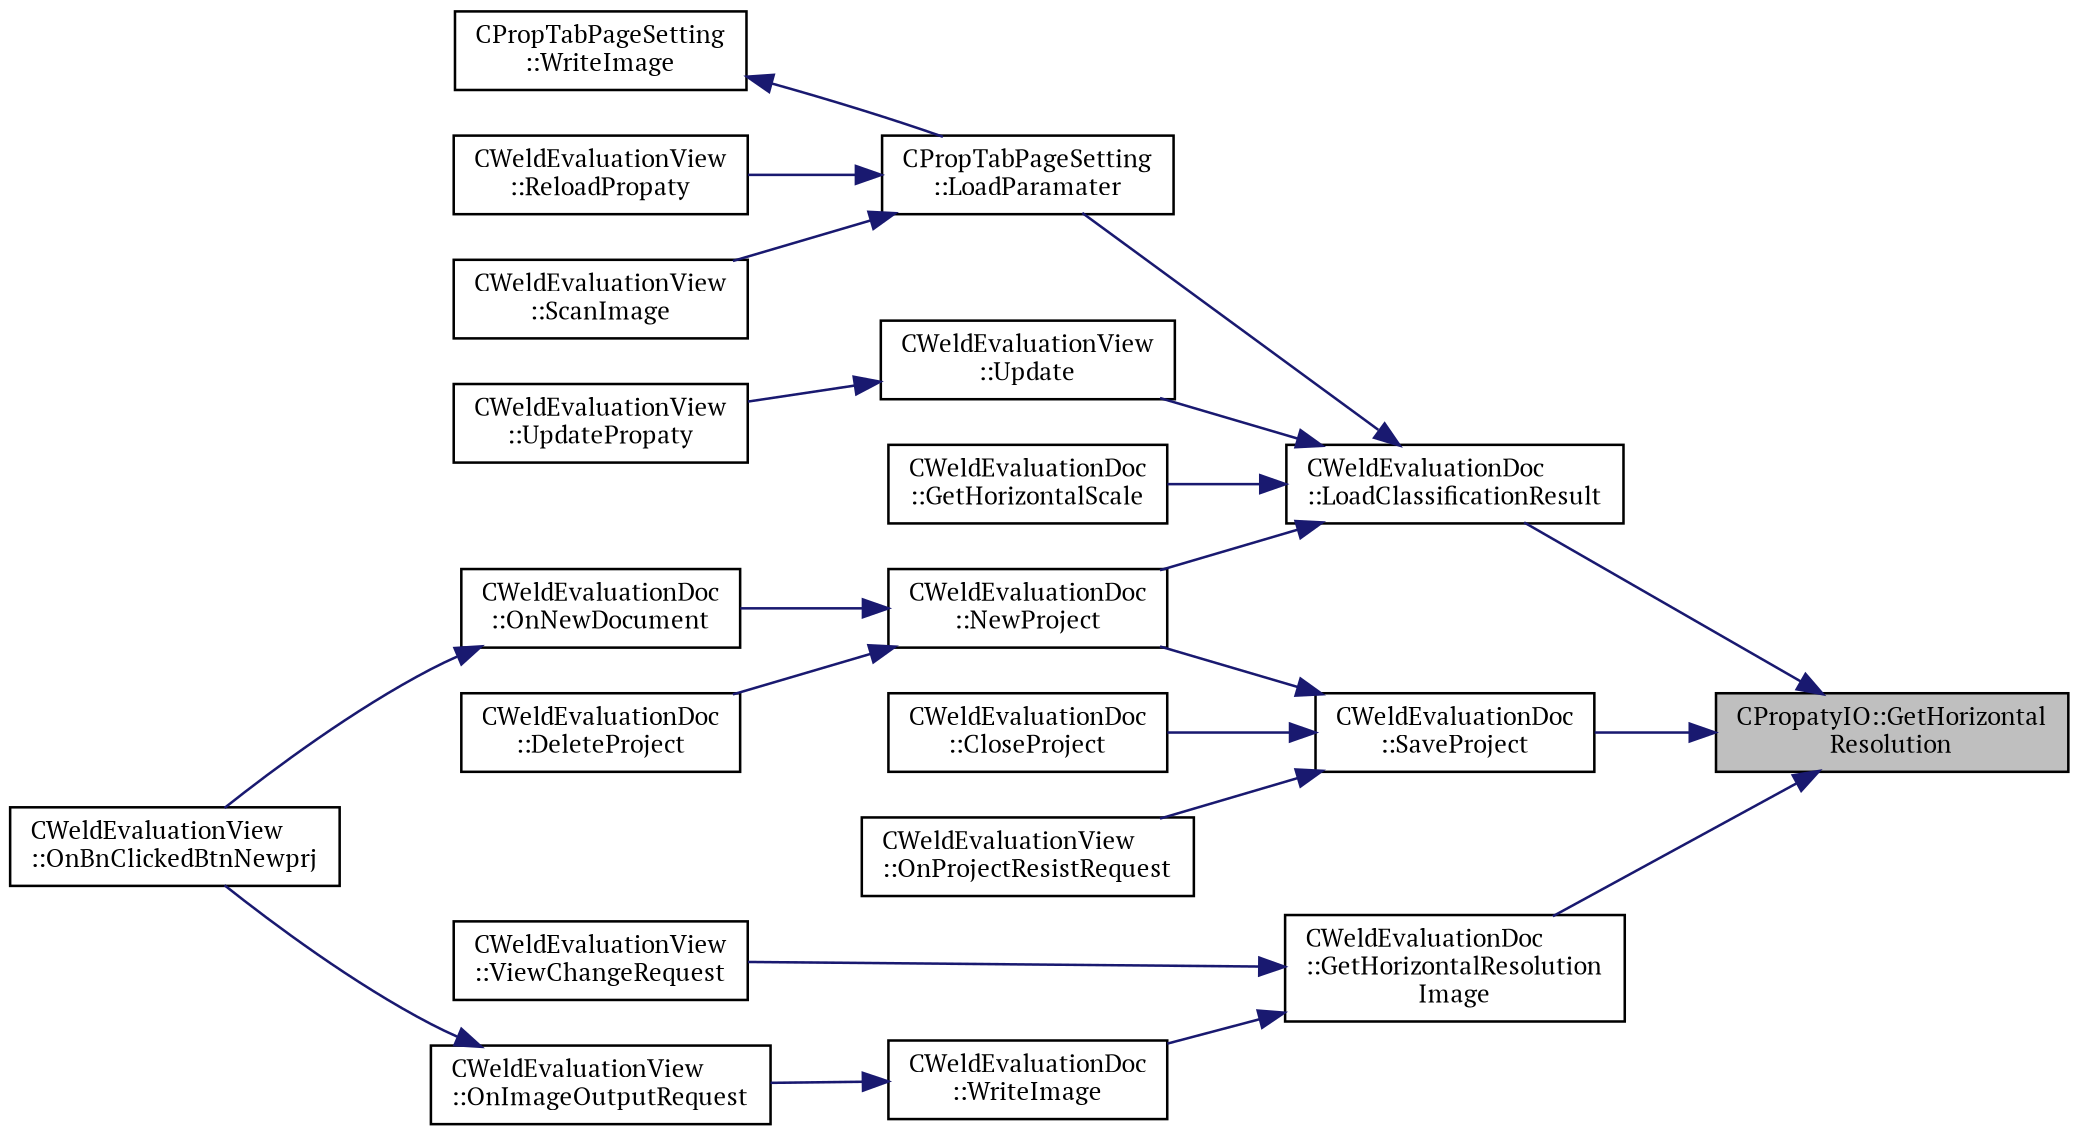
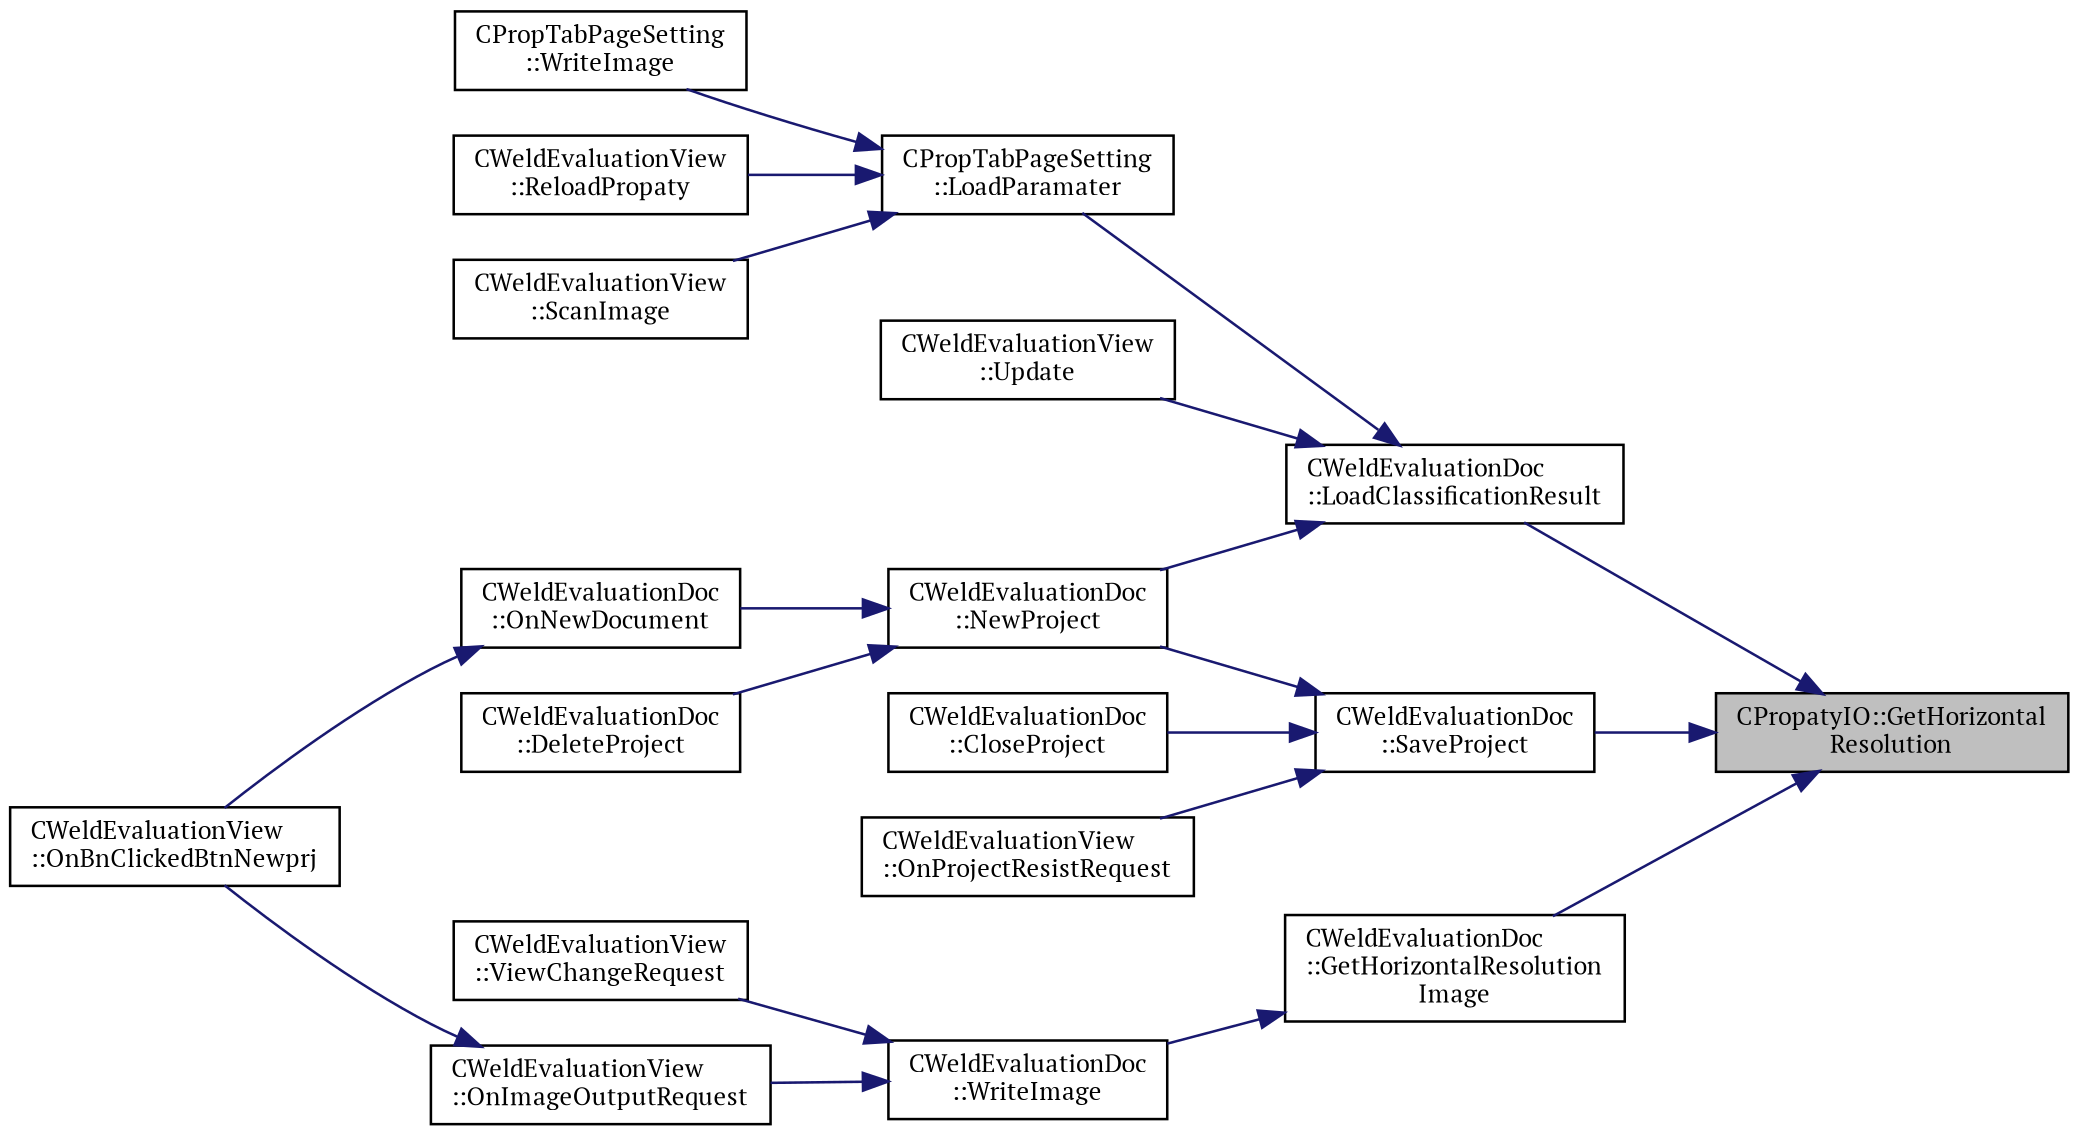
(858, 109) -> (771, 117)
(601, 423) -> none
(1028, 484) -> none
(1004, 964) -> (802, 1017)
